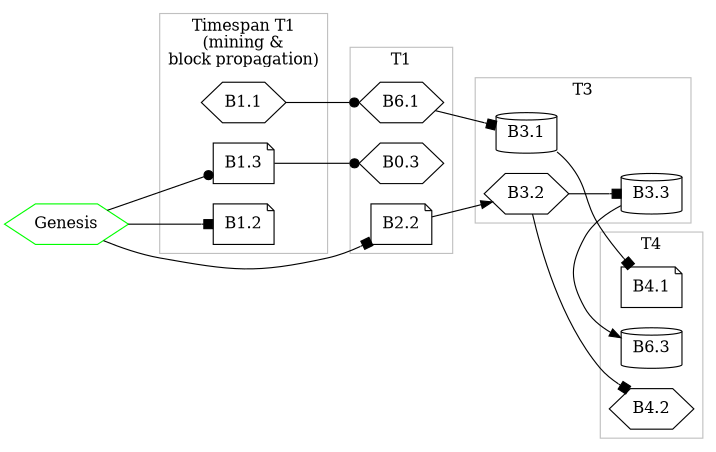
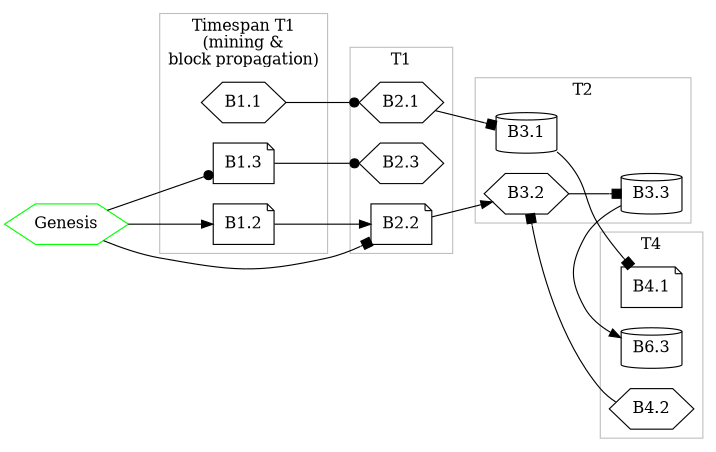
(583, 91) -> (583, 91)
(401, 103) -> (401, 103)
(401, 163) -> (401, 163)
(167, 224) -> (167, 224)
none -> (317, 224)
(563, 306) -> (561, 321)
